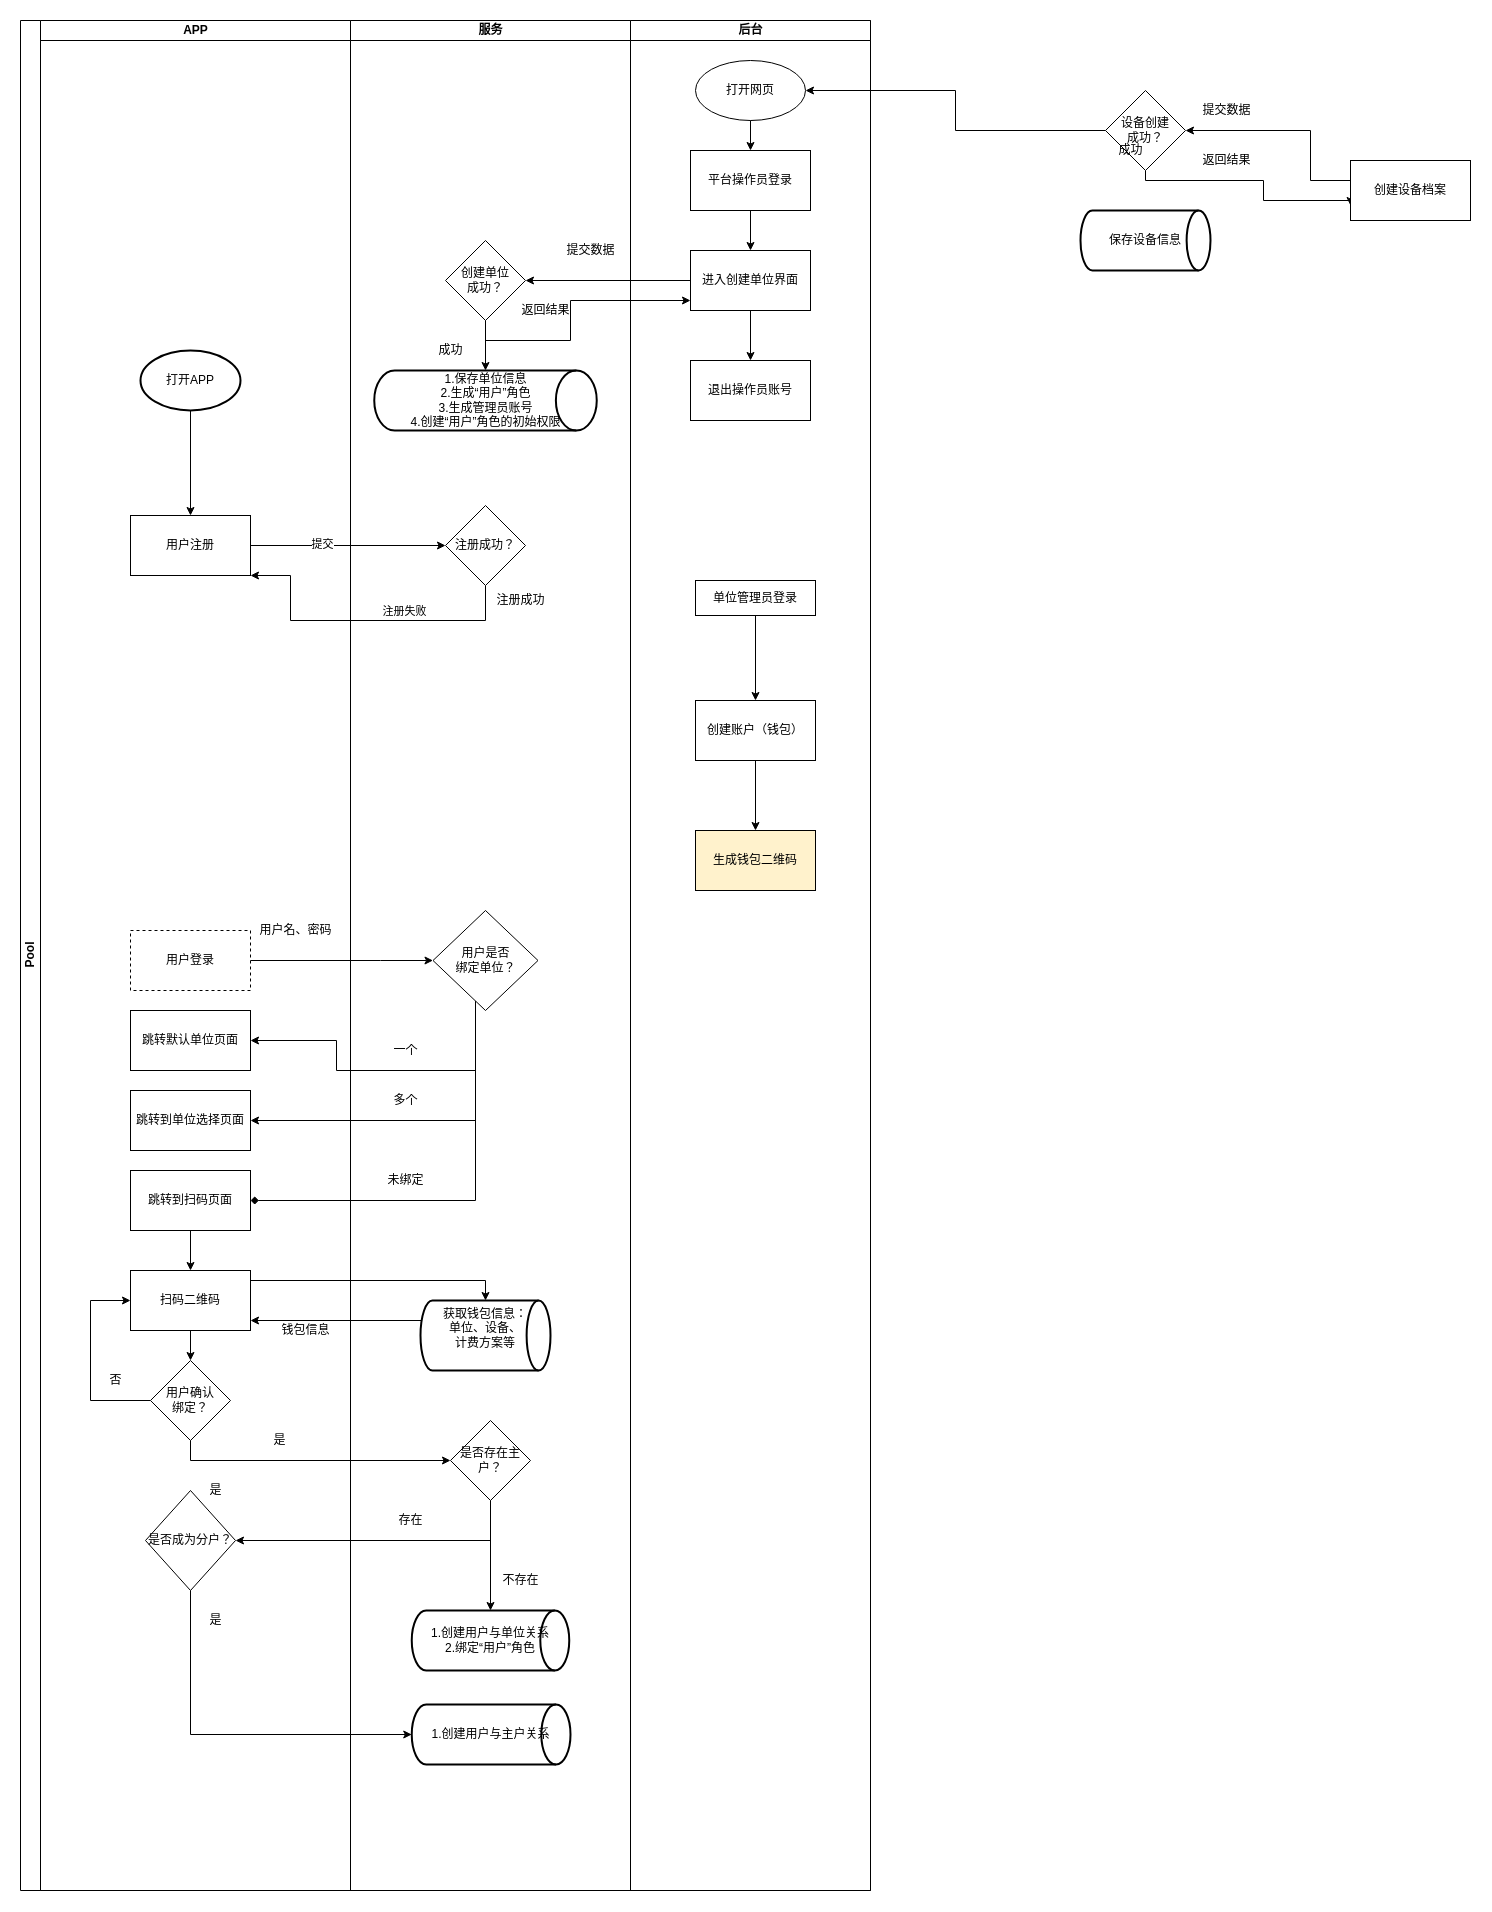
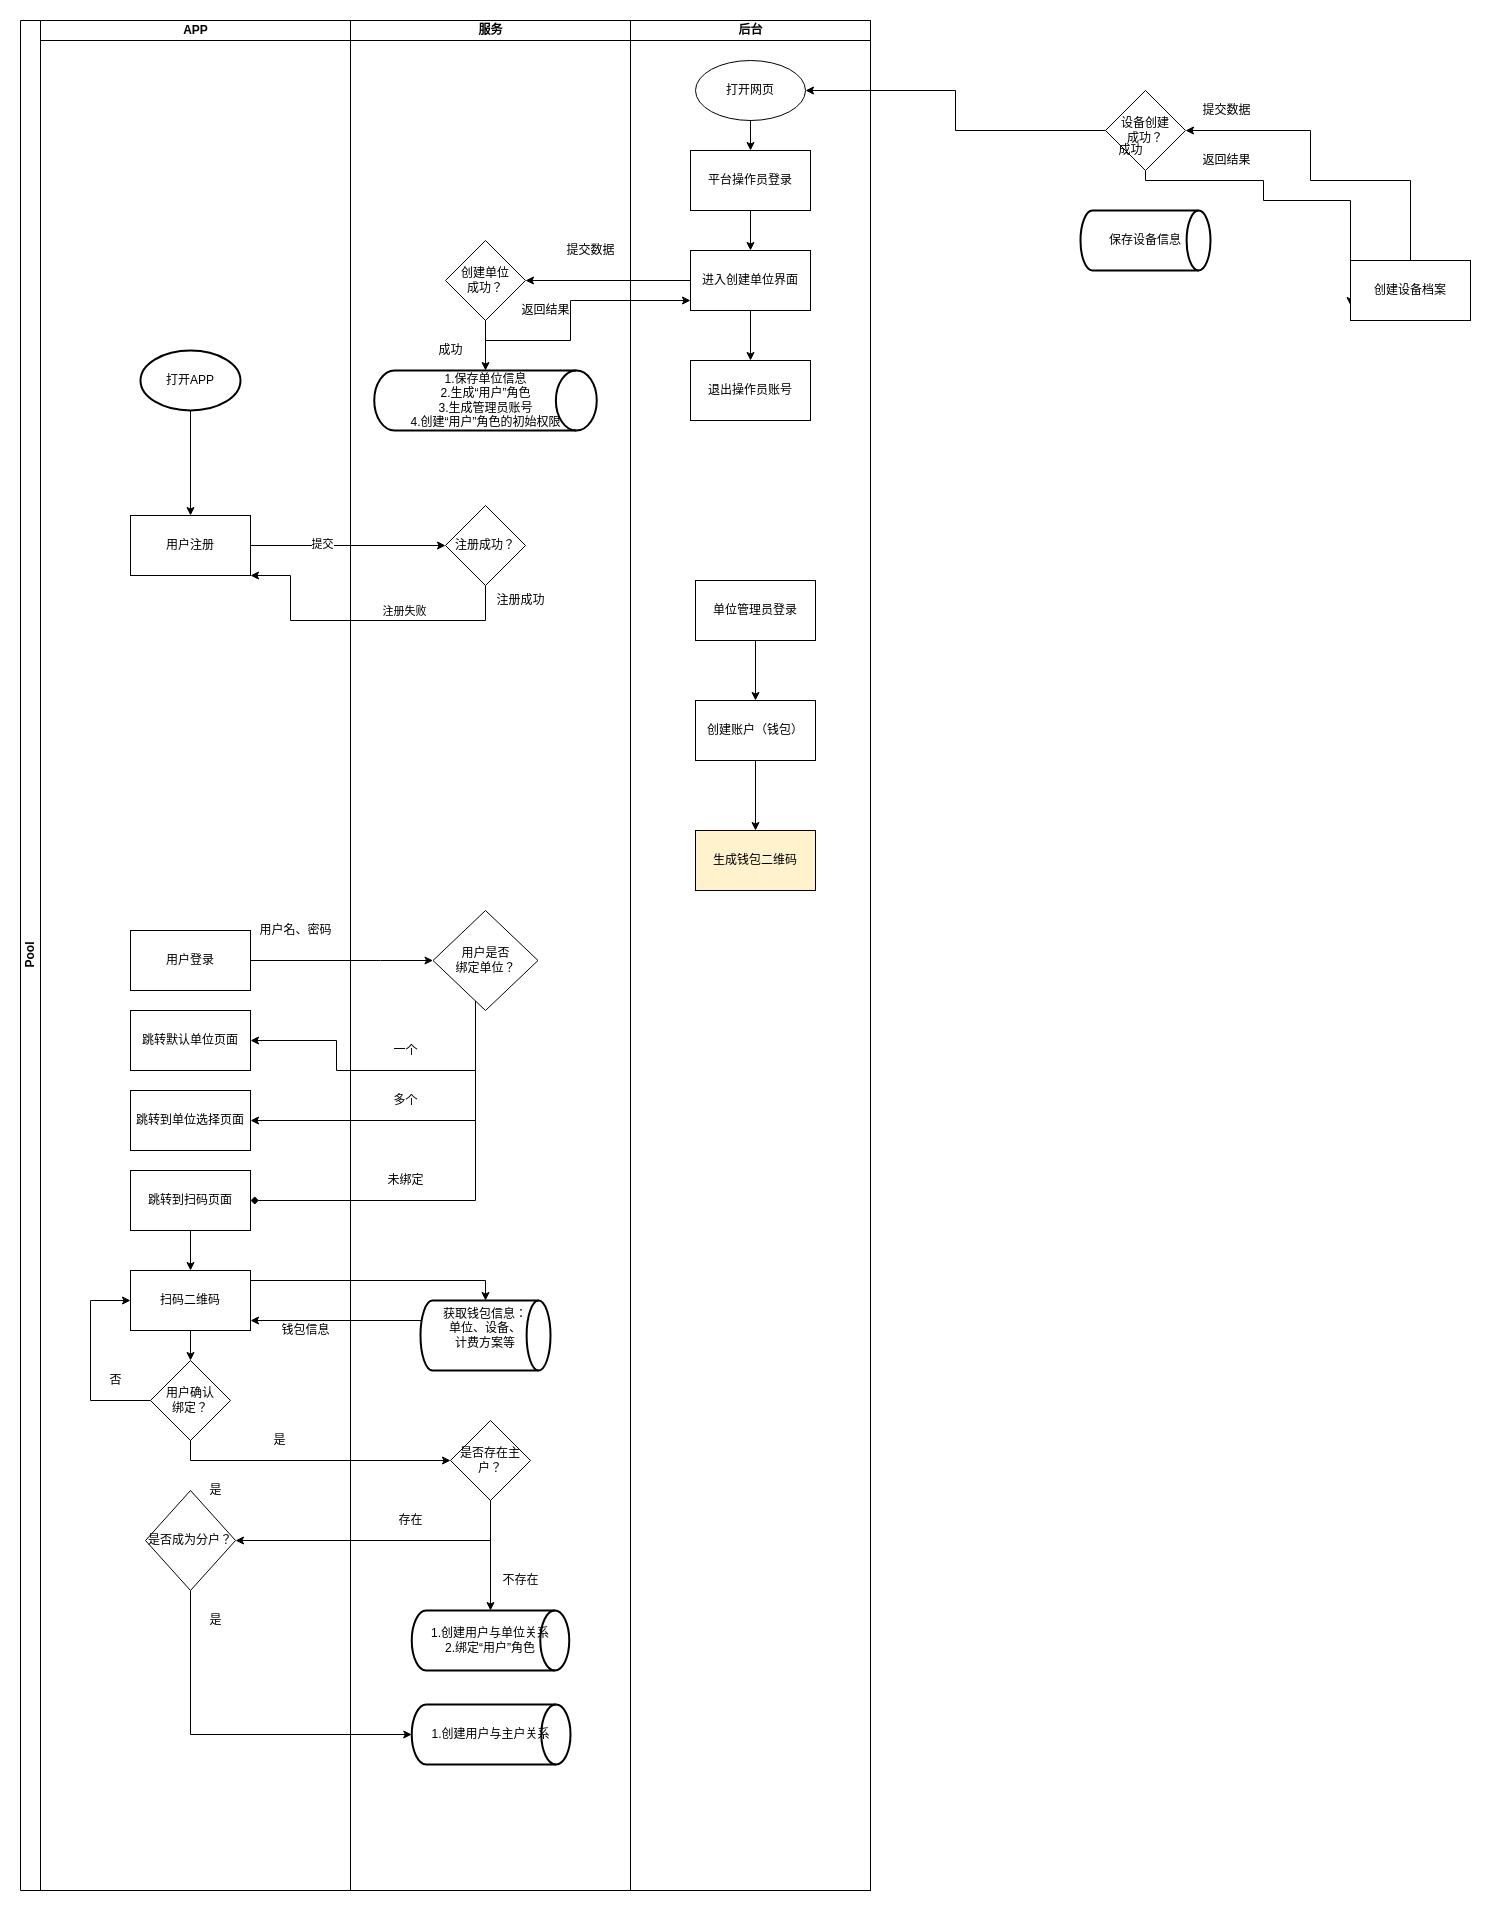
(1411, 191) -> (1411, 291)
(756, 598) -> (756, 611)
(191, 961) -> (191, 961)
